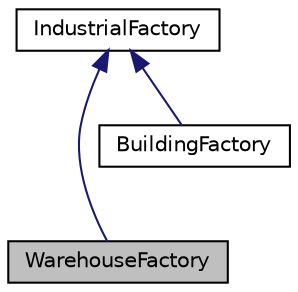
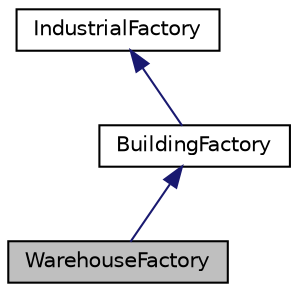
(80, 156) -> (150, 213)
